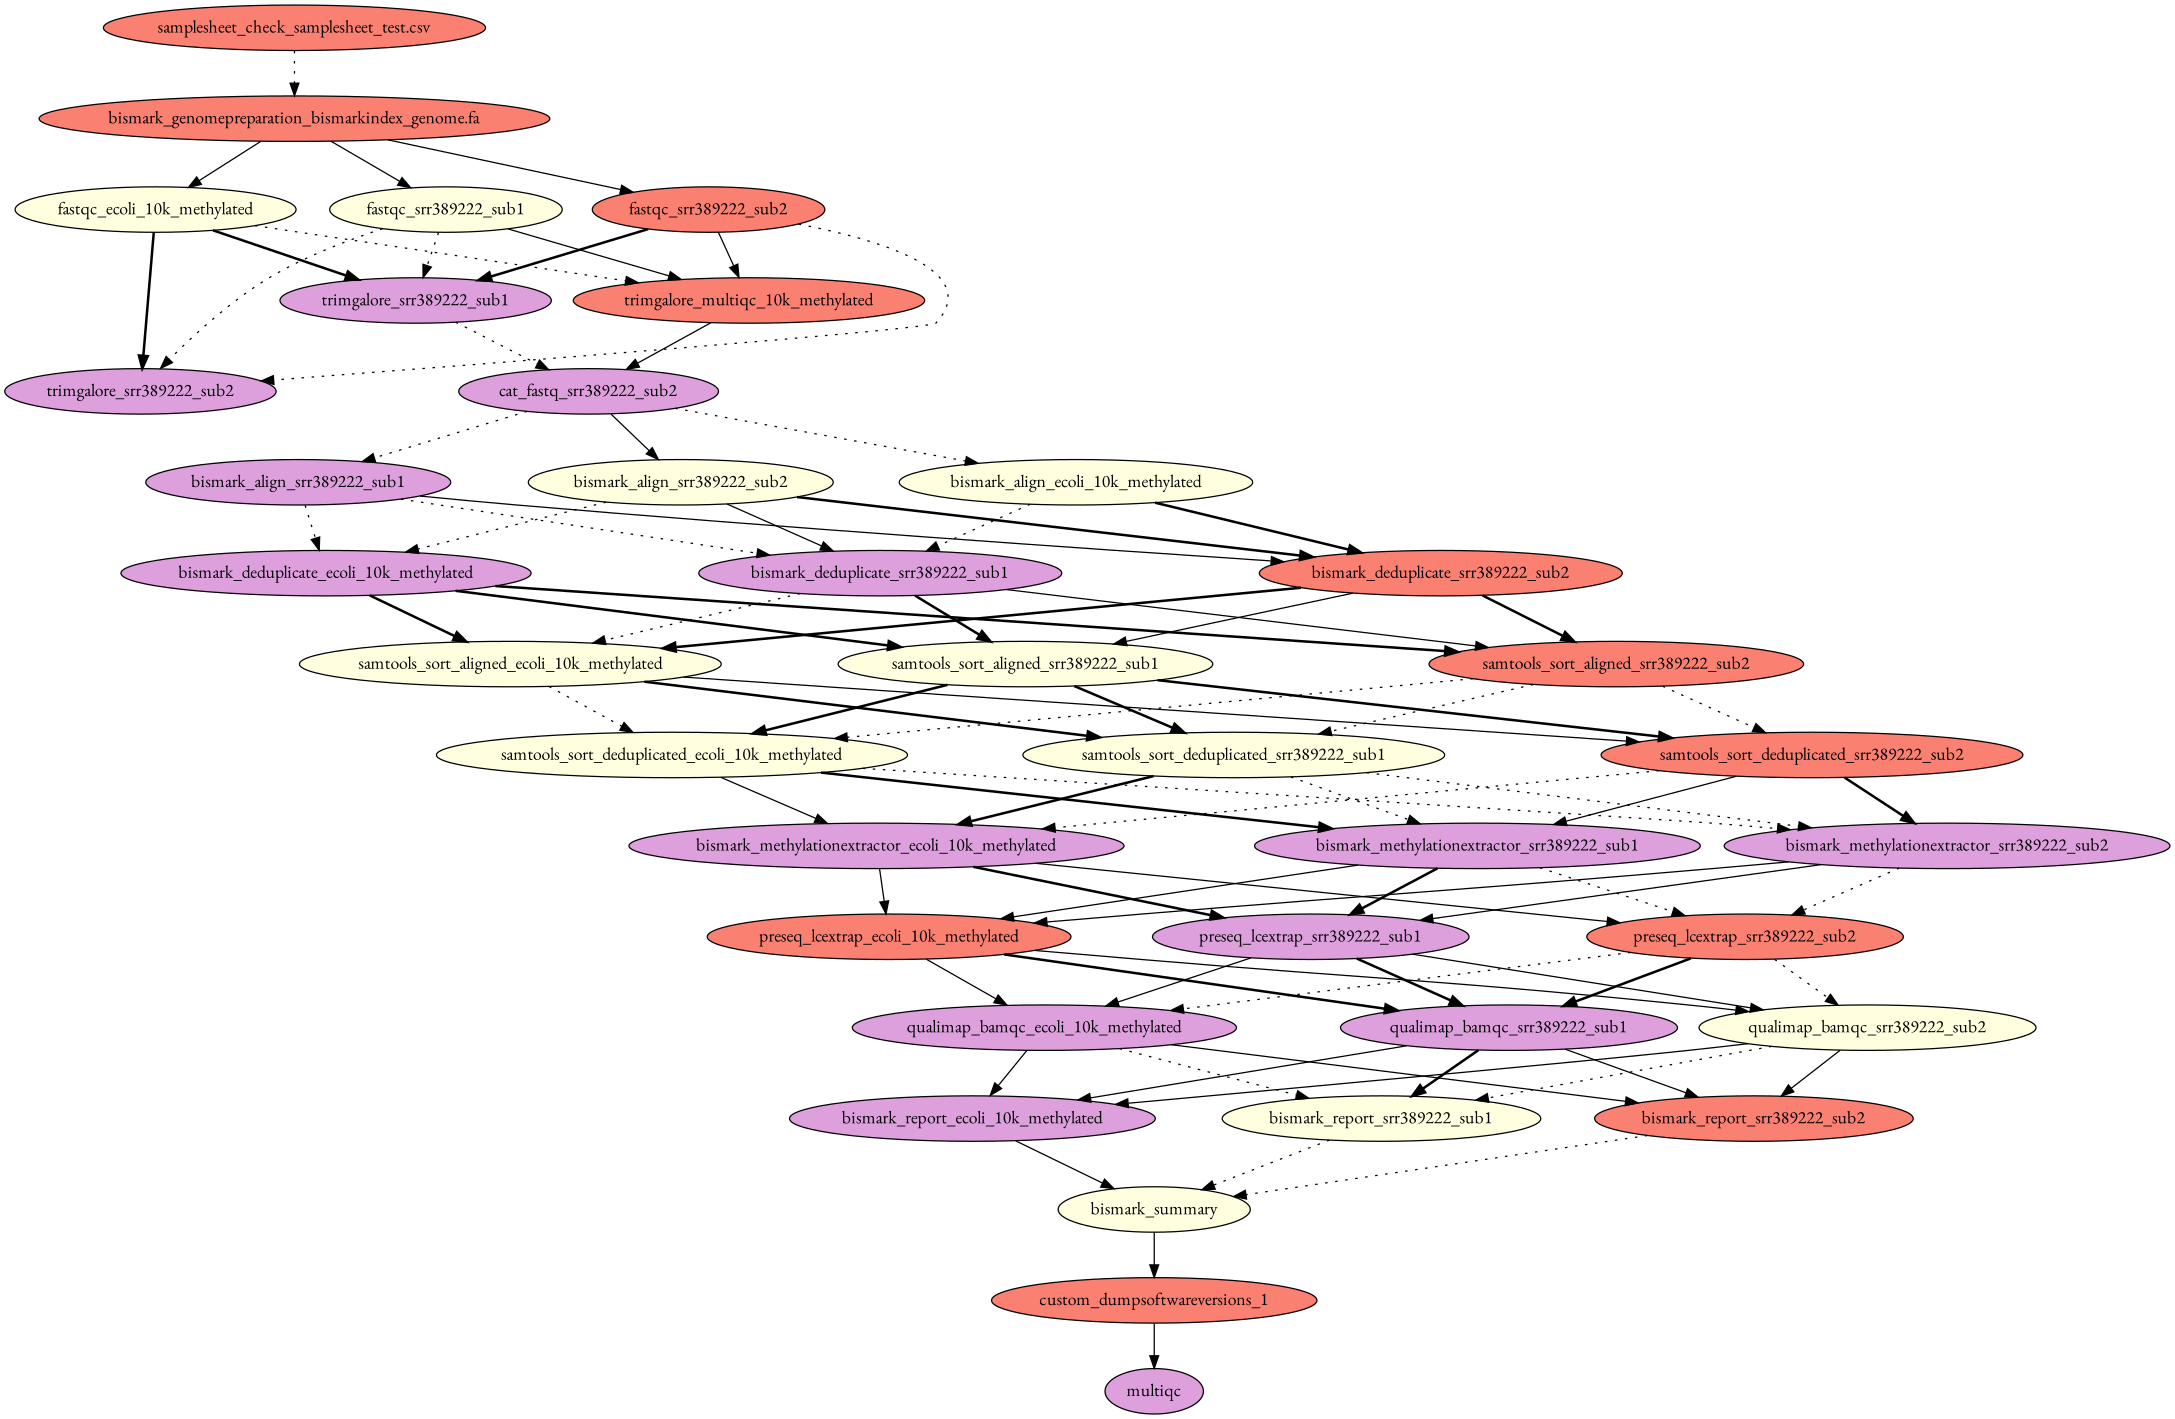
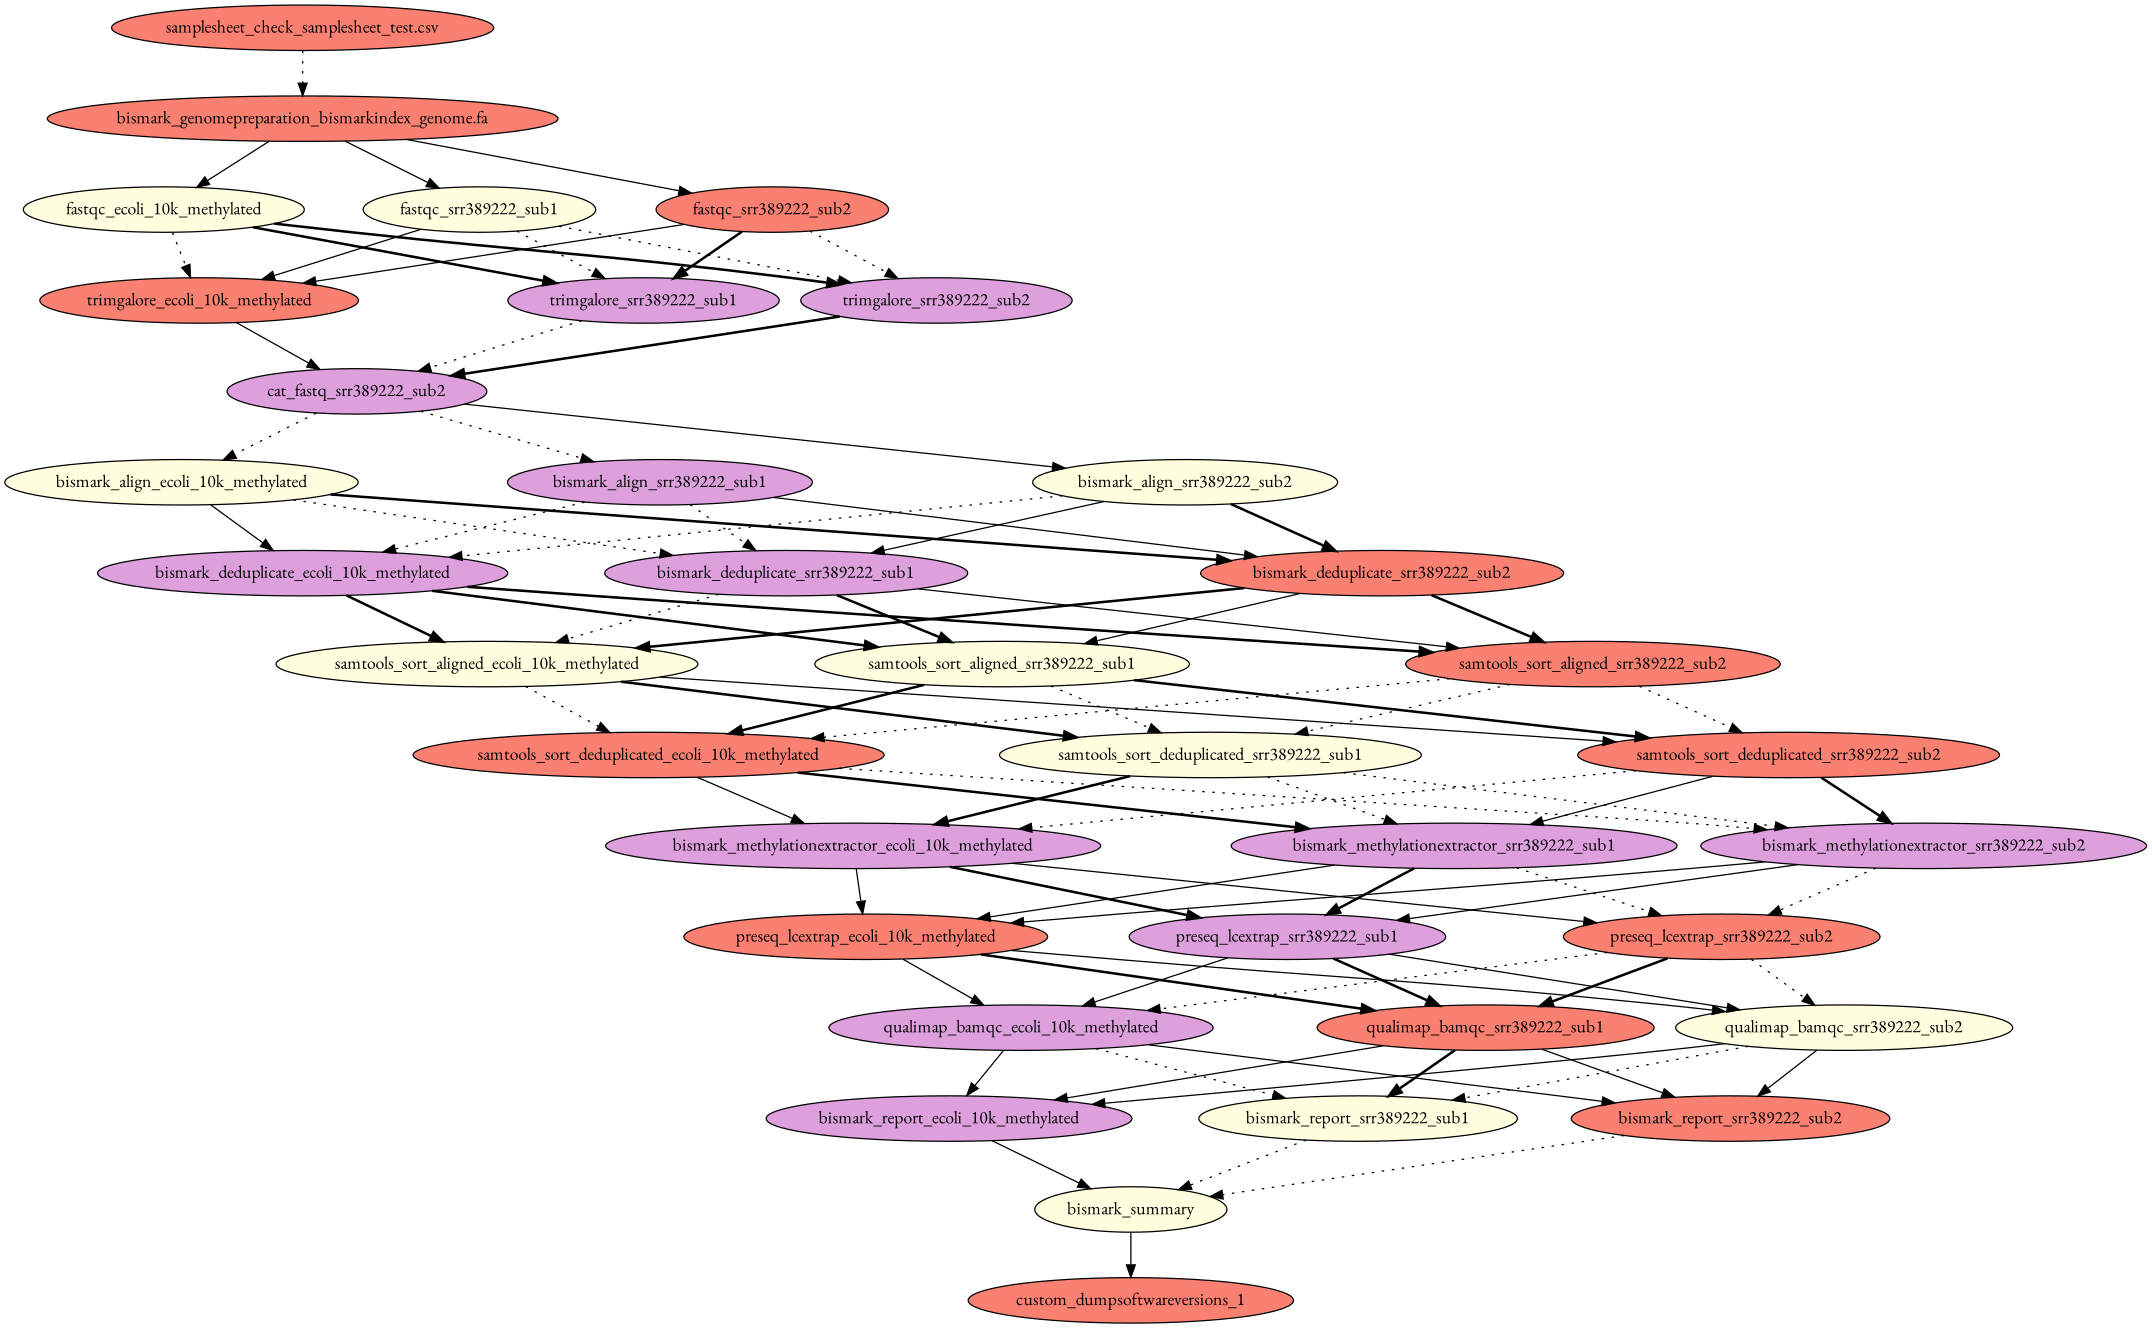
(749, 300) -> (199, 300)
none -> (652, 345)
none -> (237, 524)
(1101, 698) -> (1078, 698)
(672, 755) -> (649, 755)
(1509, 1028) -> (1486, 1028)
(1154, 1391) -> none
